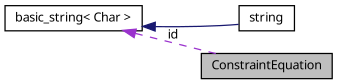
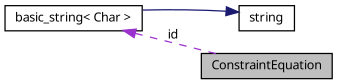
(197, 26) -> (184, 10)
